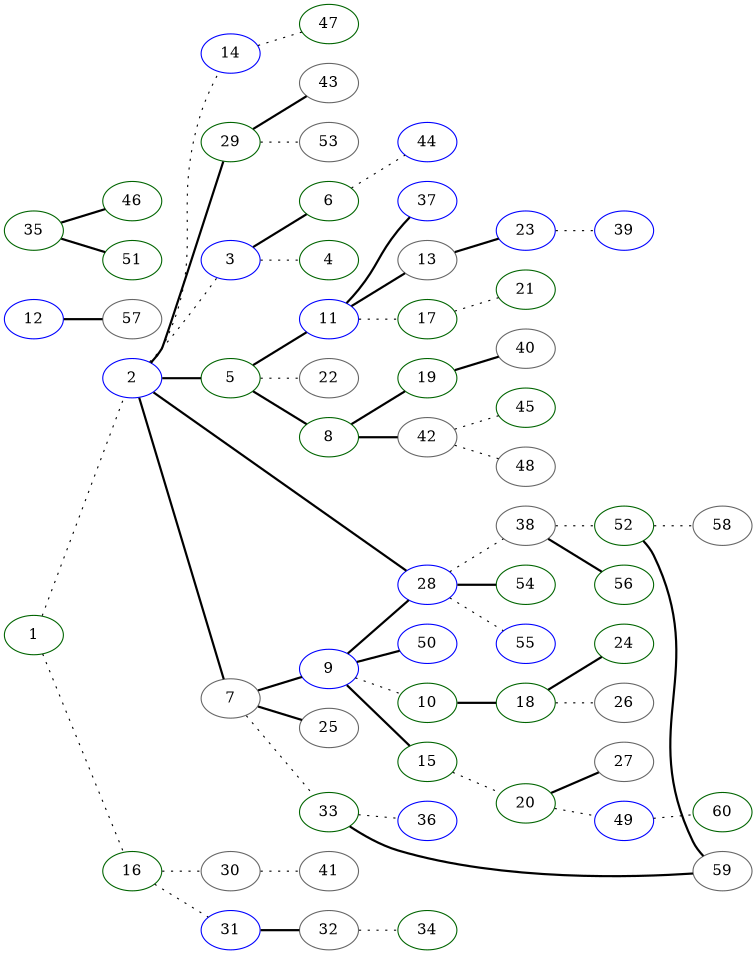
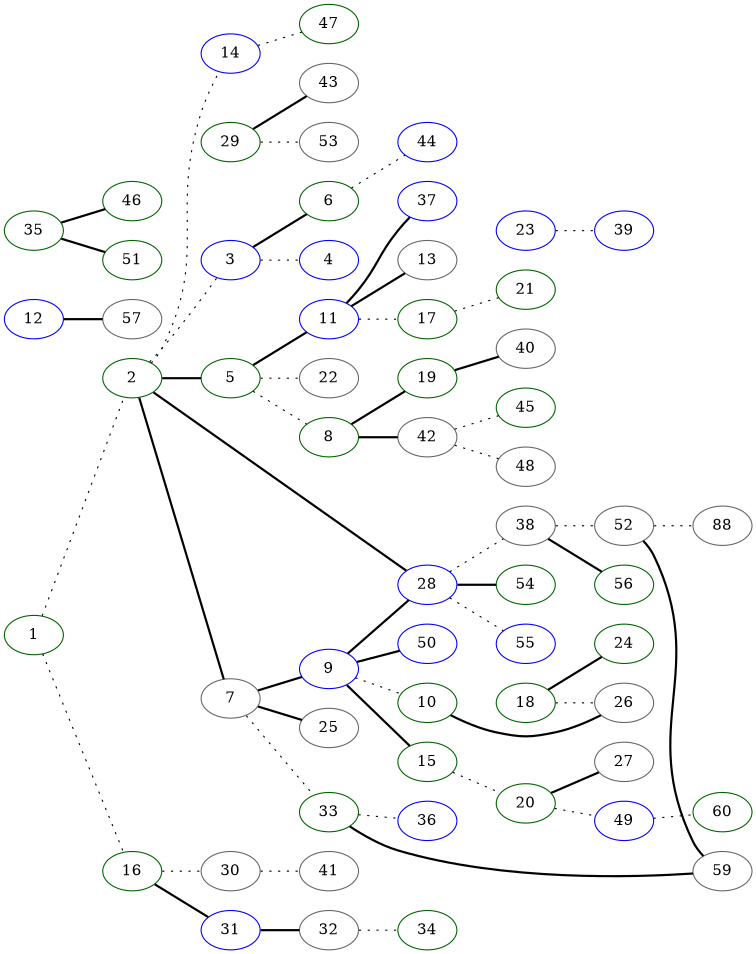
(477, 245) -> none
(194, 254) -> none
(329, 260) -> (329, 260)
(132, 378) -> (132, 378)
(280, 408) -> (280, 408)
(624, 526) -> (624, 526)
(723, 526) -> (723, 526)
(477, 703) -> (526, 736)
(181, 901) -> (181, 901)
